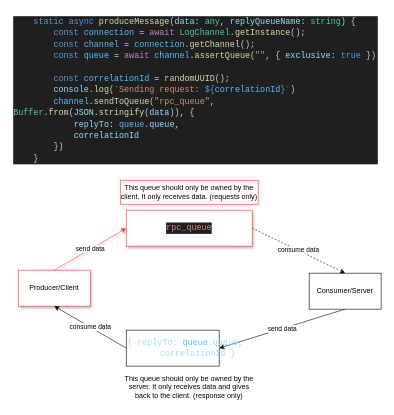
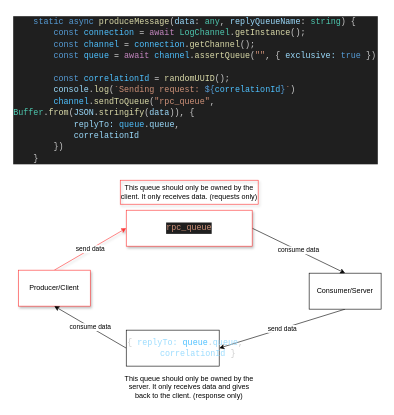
(270, 237) -> (270, 237)
